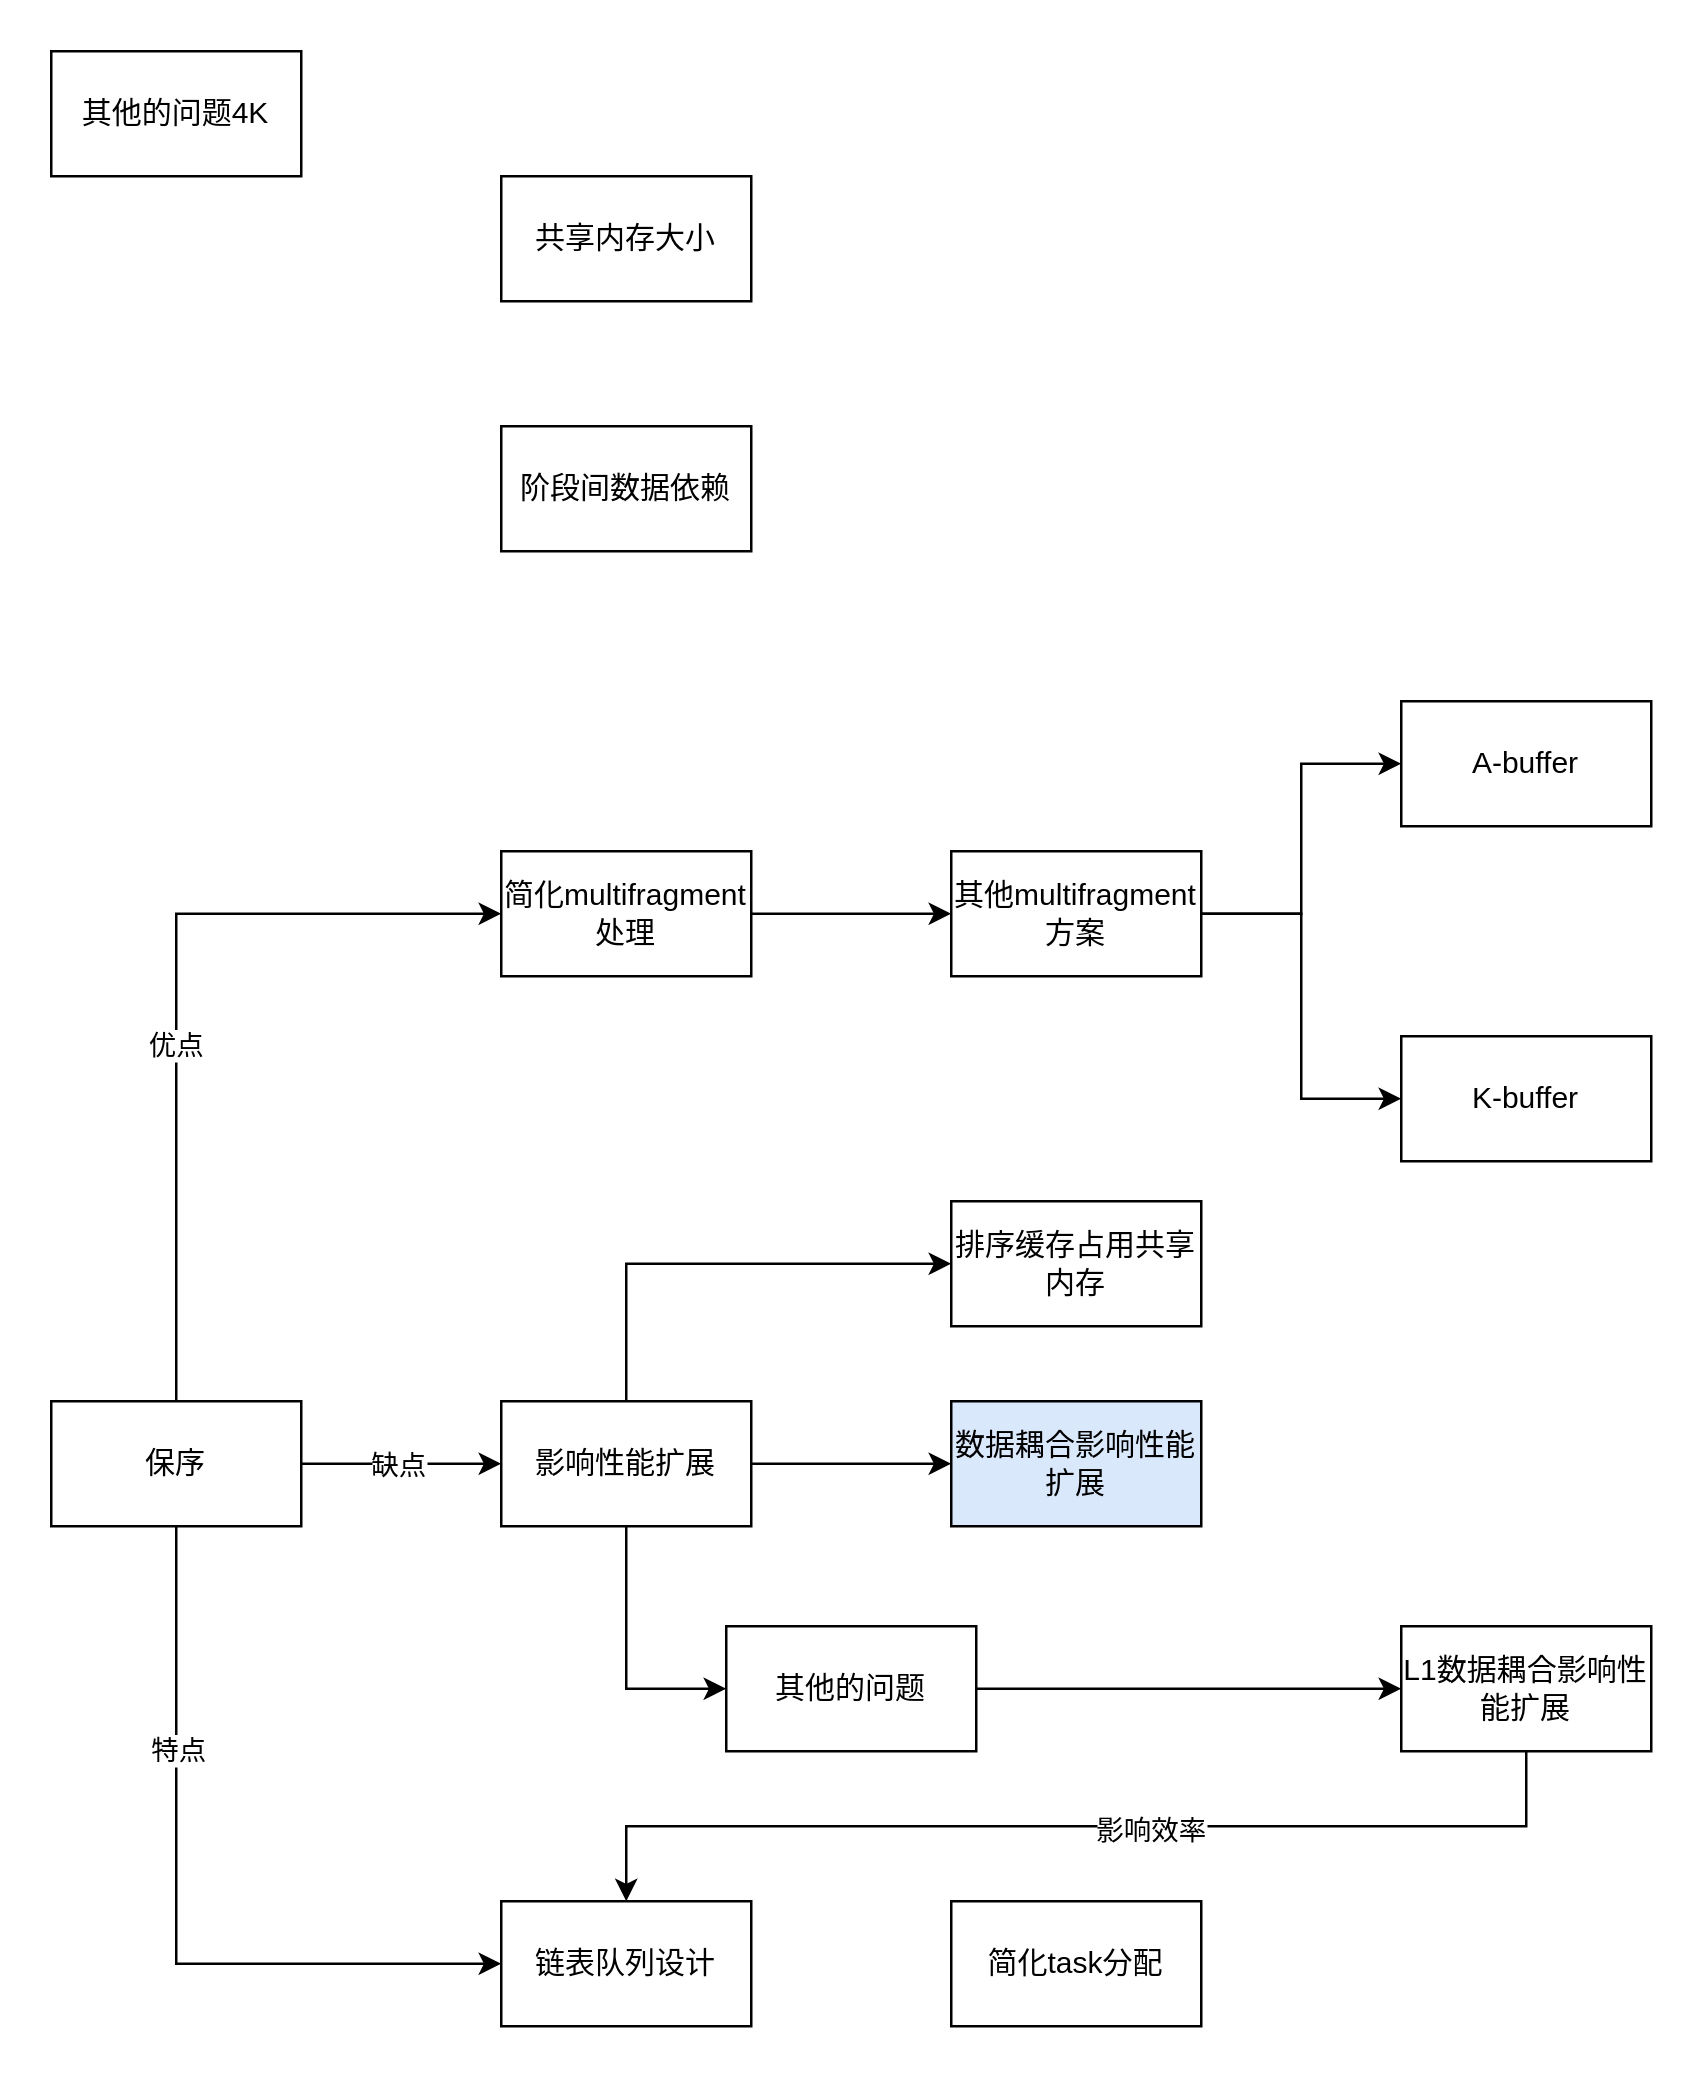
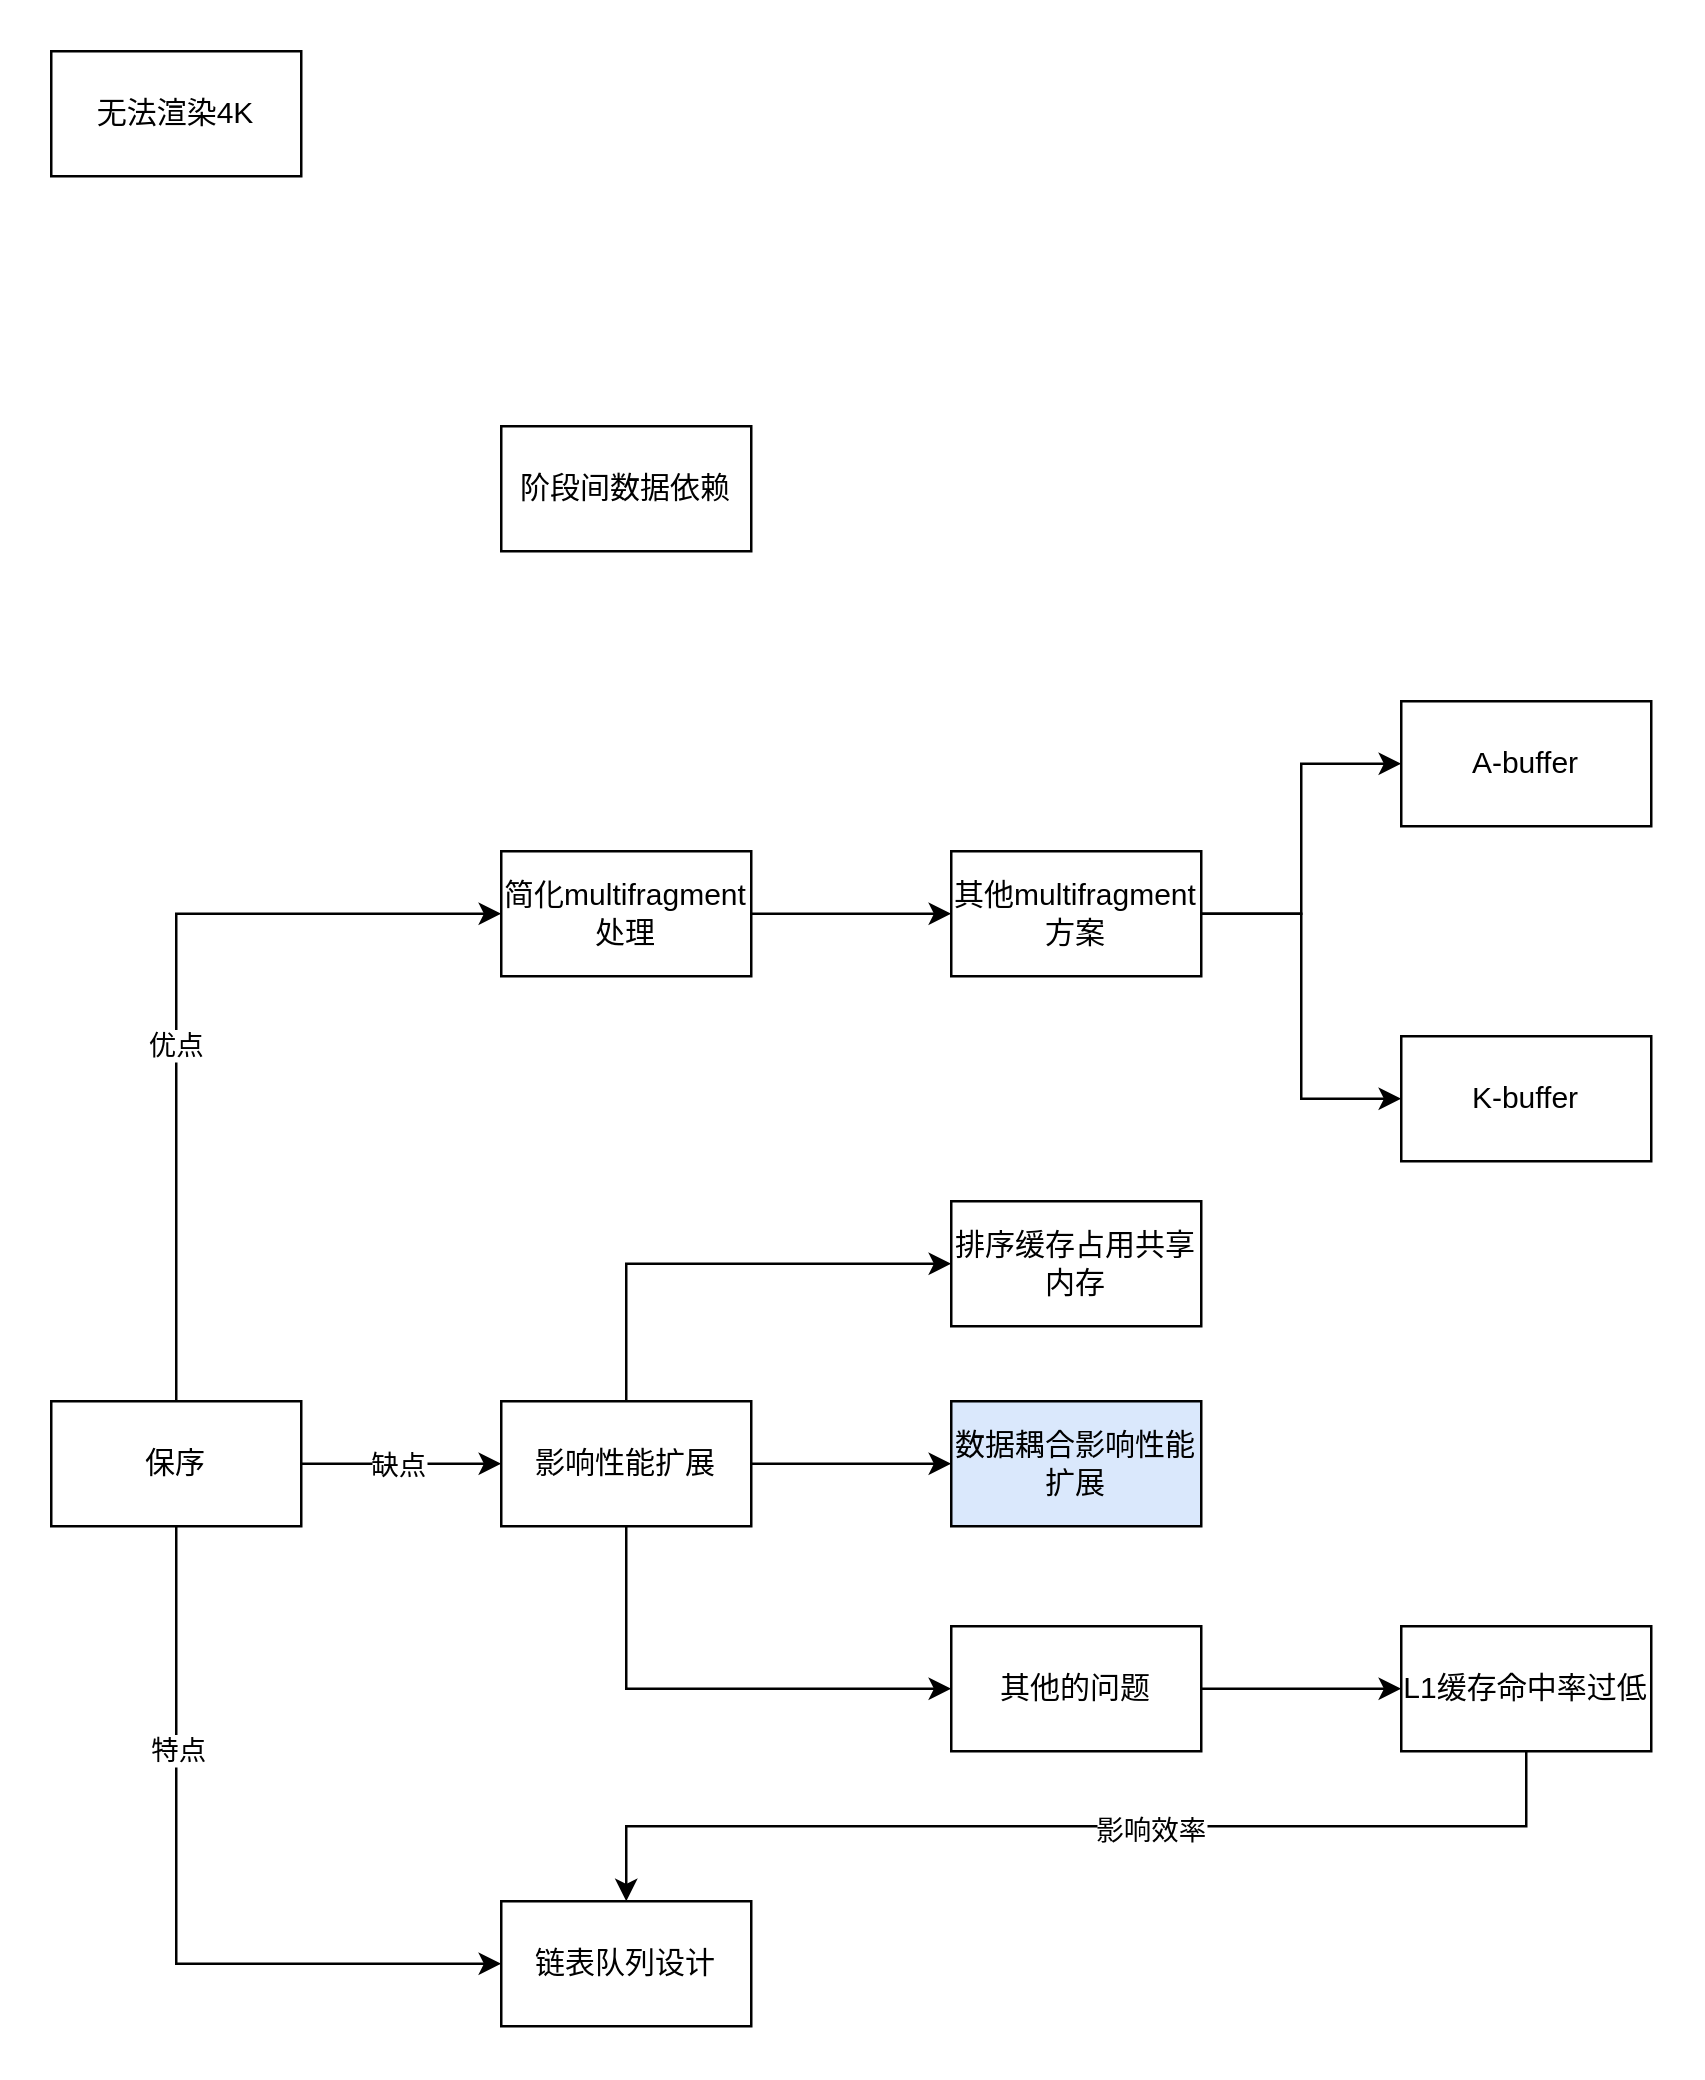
(176, 114) -> (176, 114)
(626, 239) -> none
(851, 1689) -> (1076, 1689)
(1526, 1689) -> (1526, 1689)
(1076, 1964) -> none
